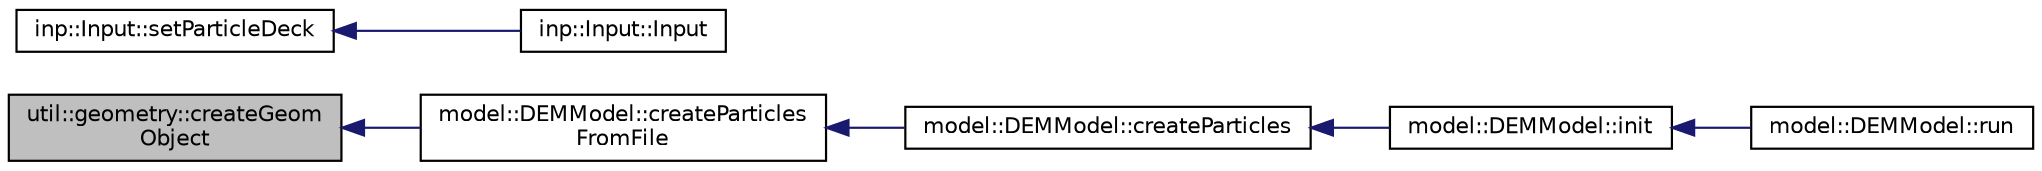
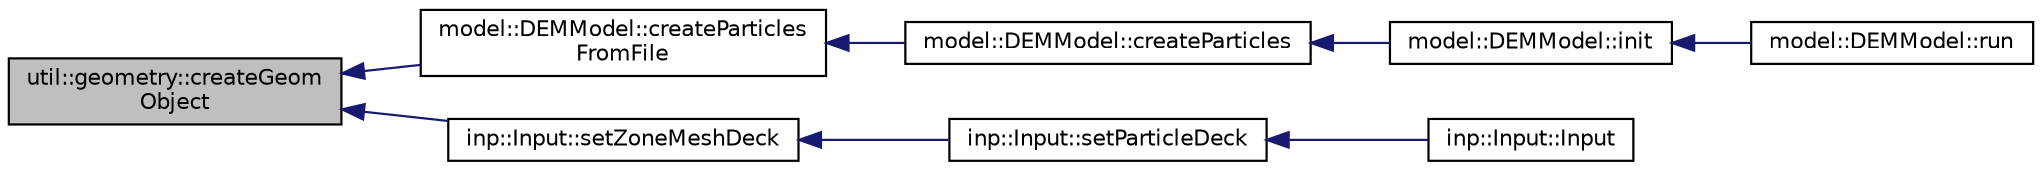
none -> (623, 140)
